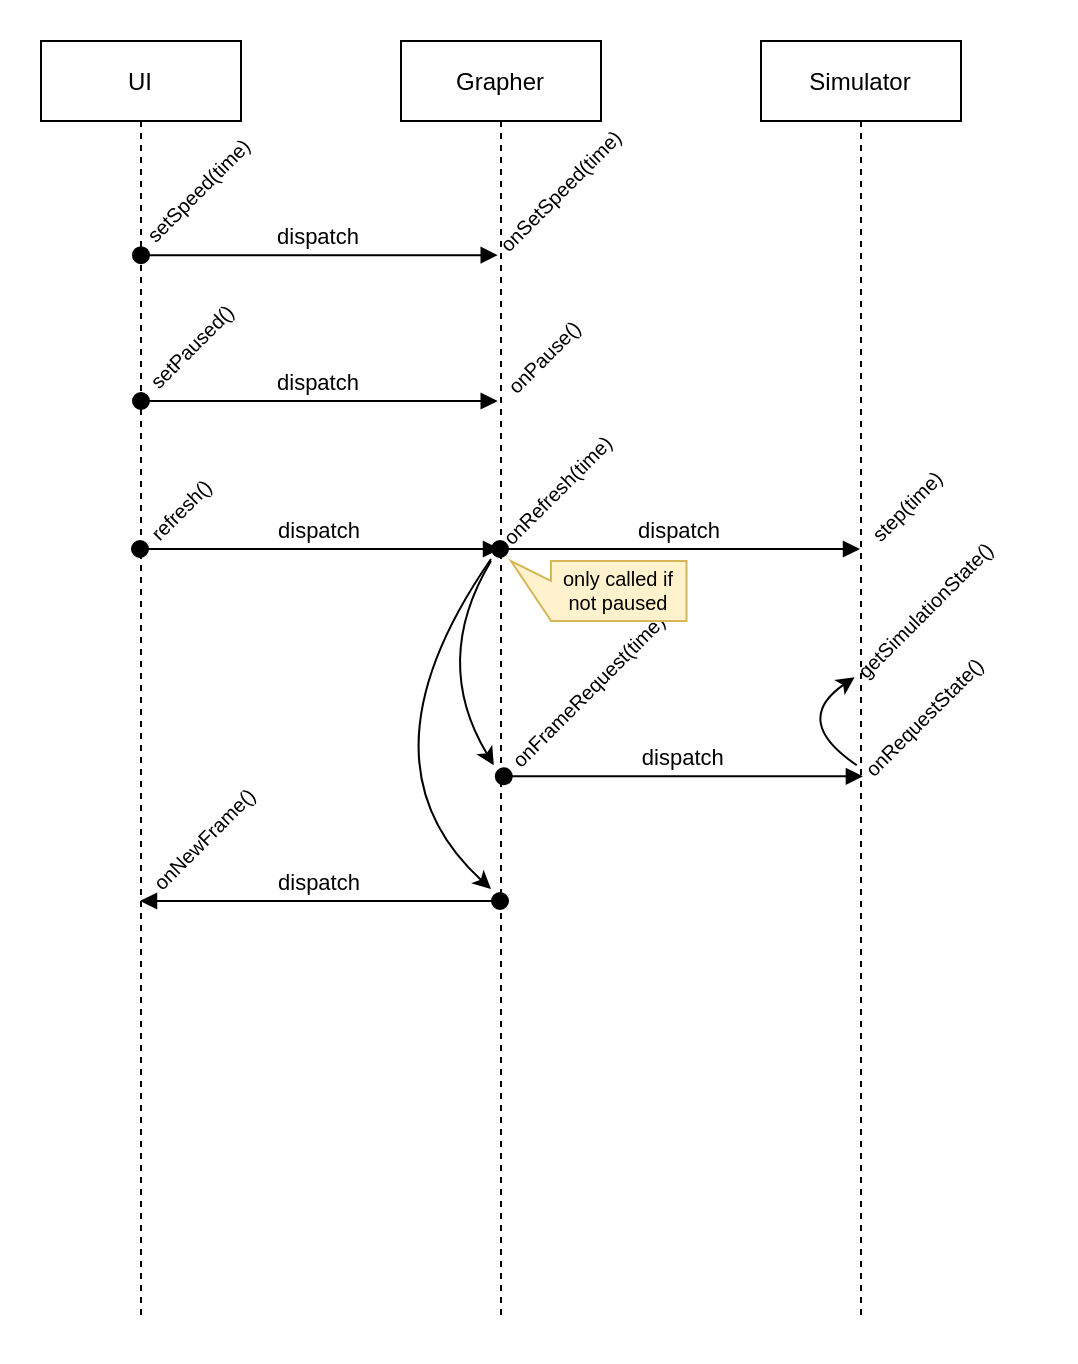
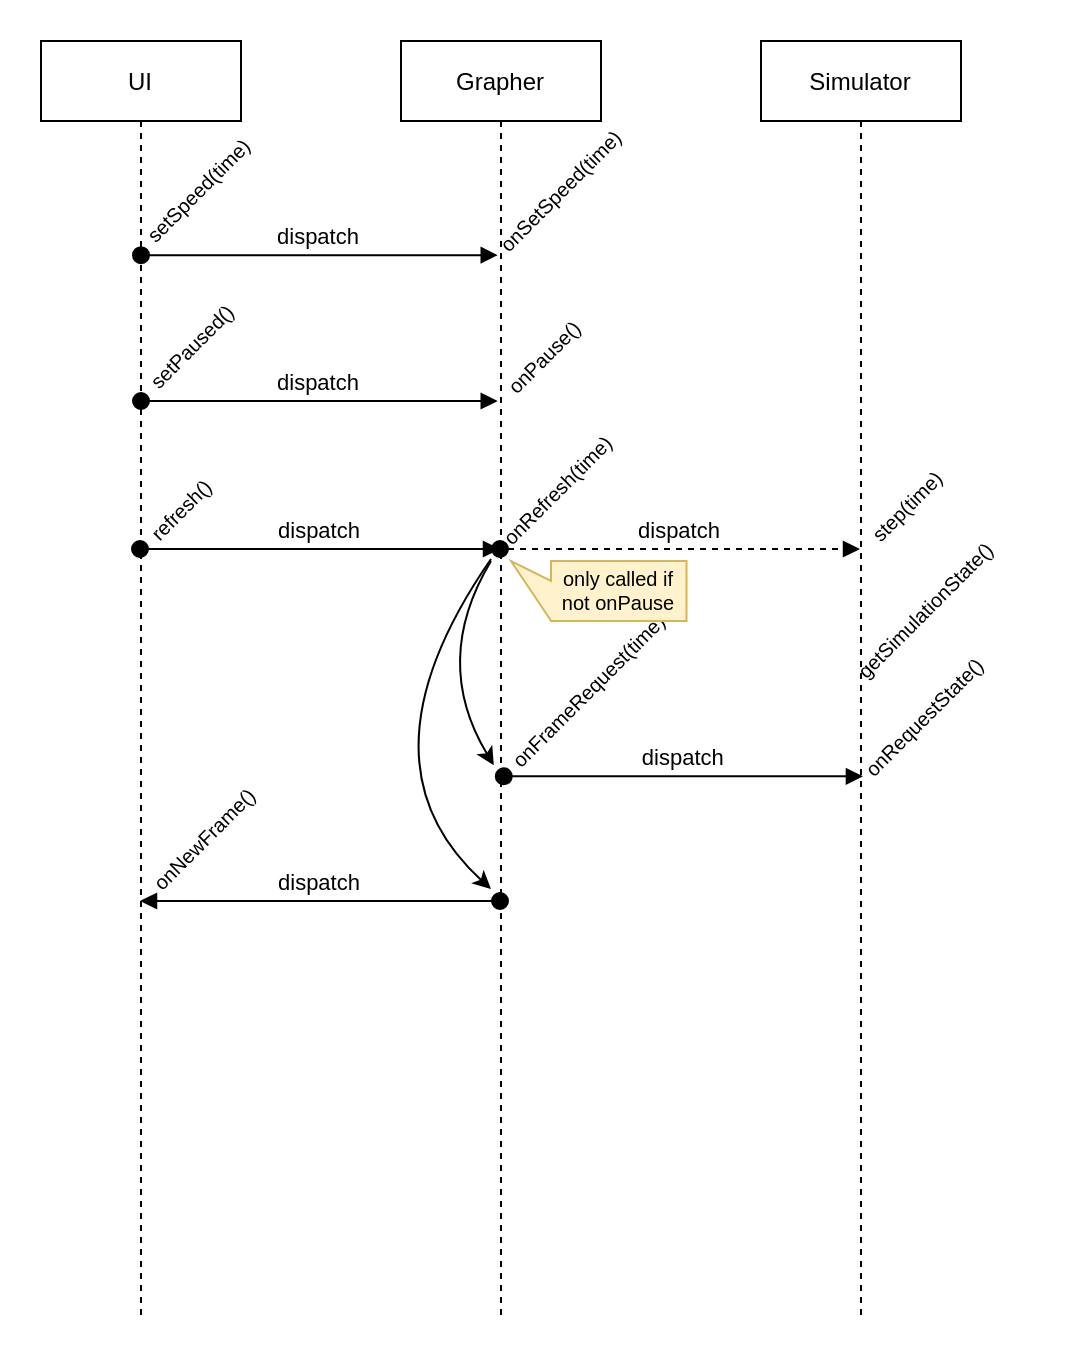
(677, 549) -> (677, 549)
(619, 591) -> (619, 591)
(822, 727) -> none
